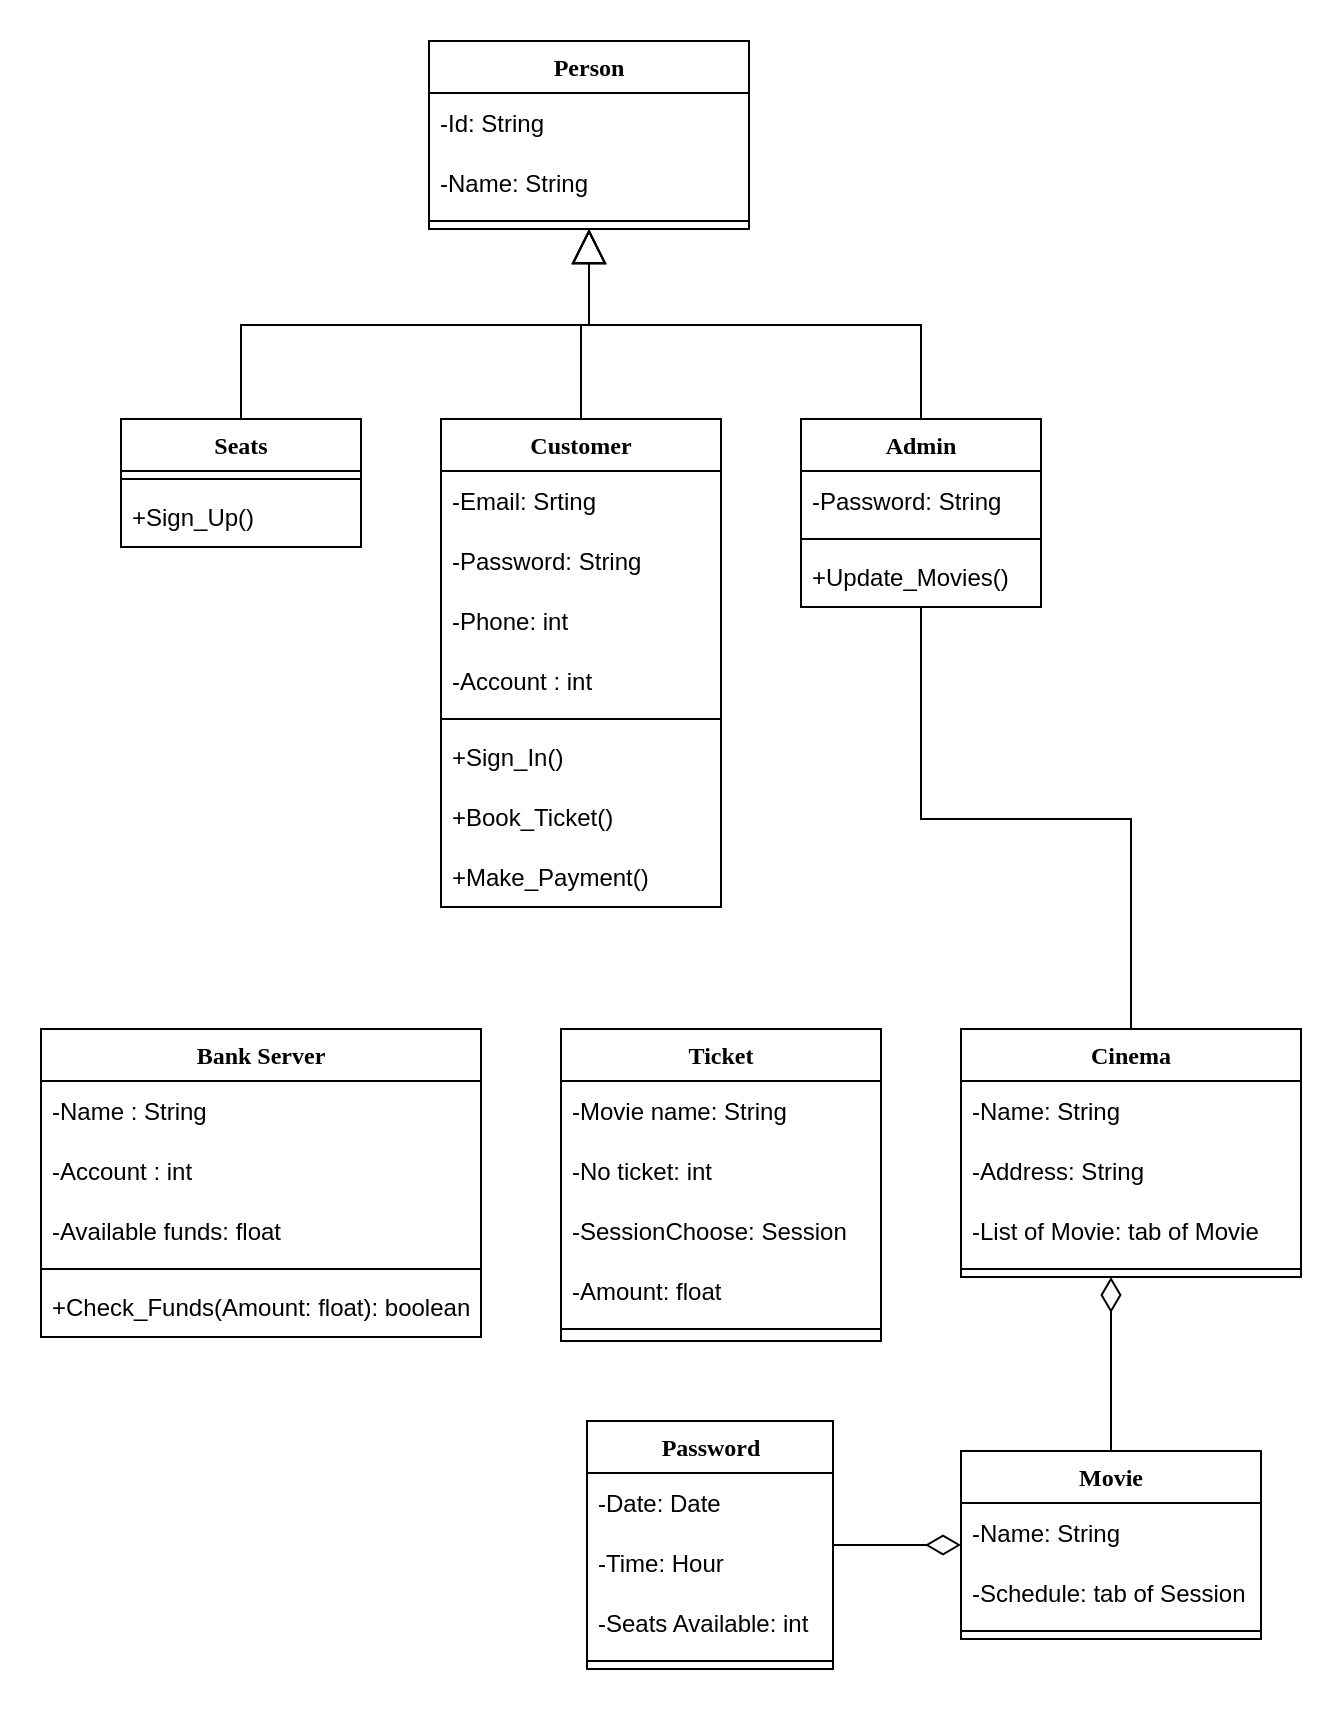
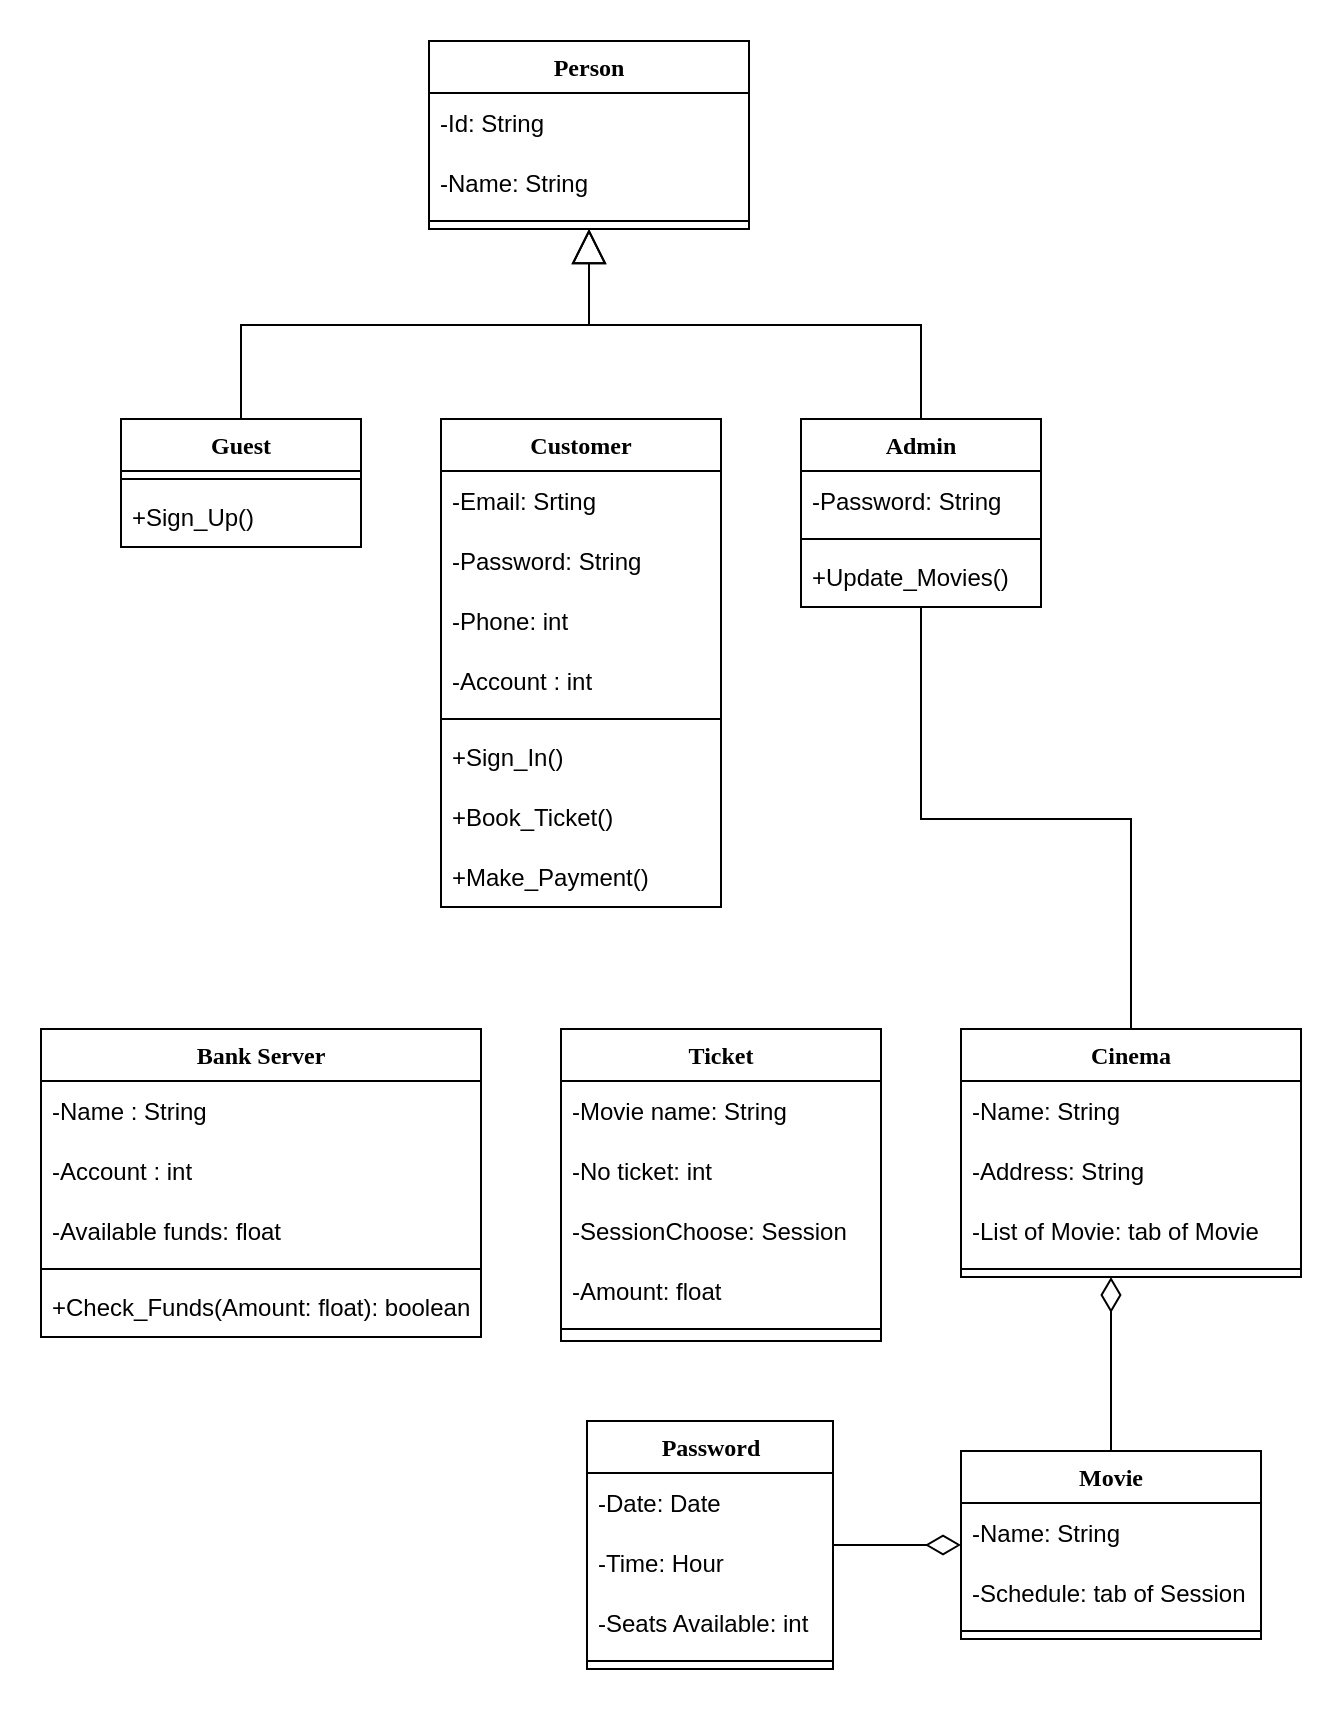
(581, 373) -> none
(242, 447) -> (242, 447)
